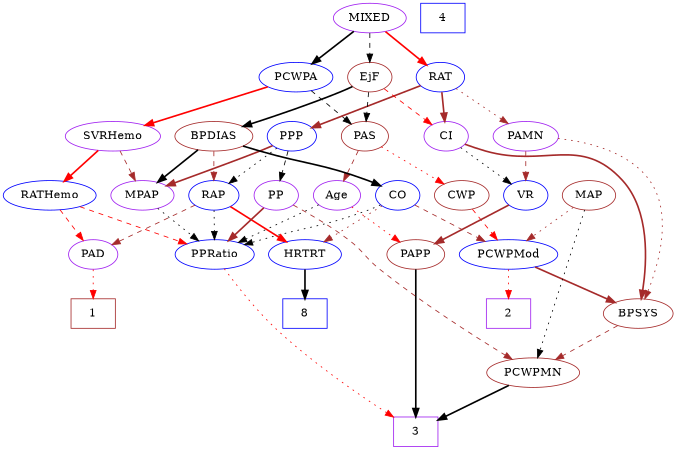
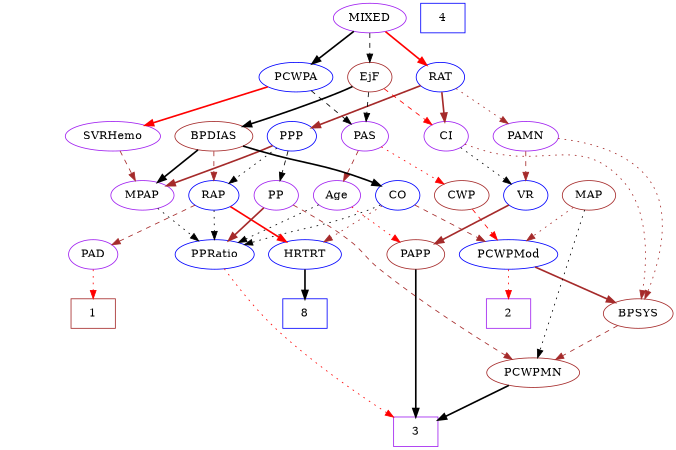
(365, 136) -> (365, 136)
(603, 164) -> (603, 164)
(50, 195) -> none
